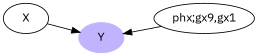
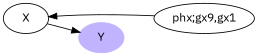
(147, 29) -> (106, 15)
